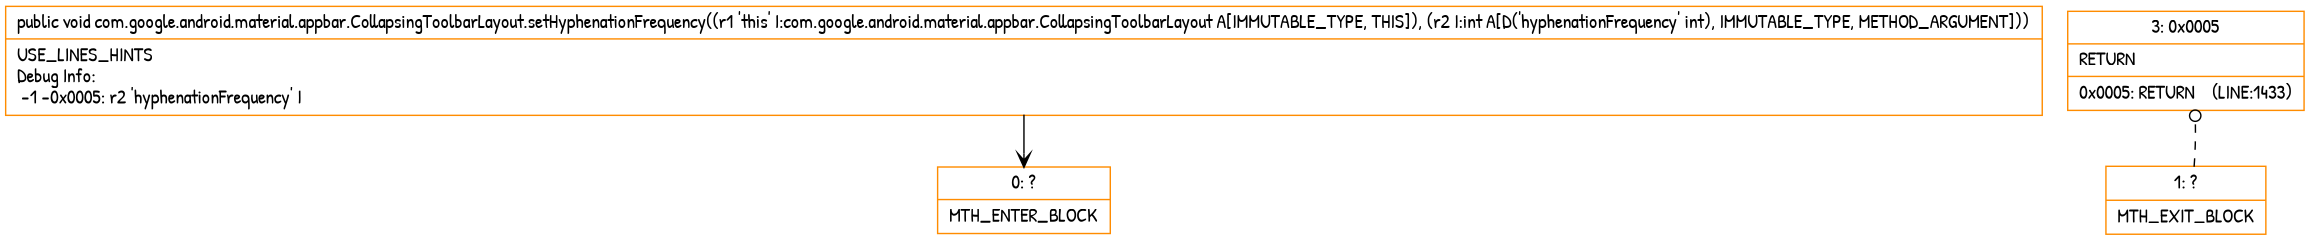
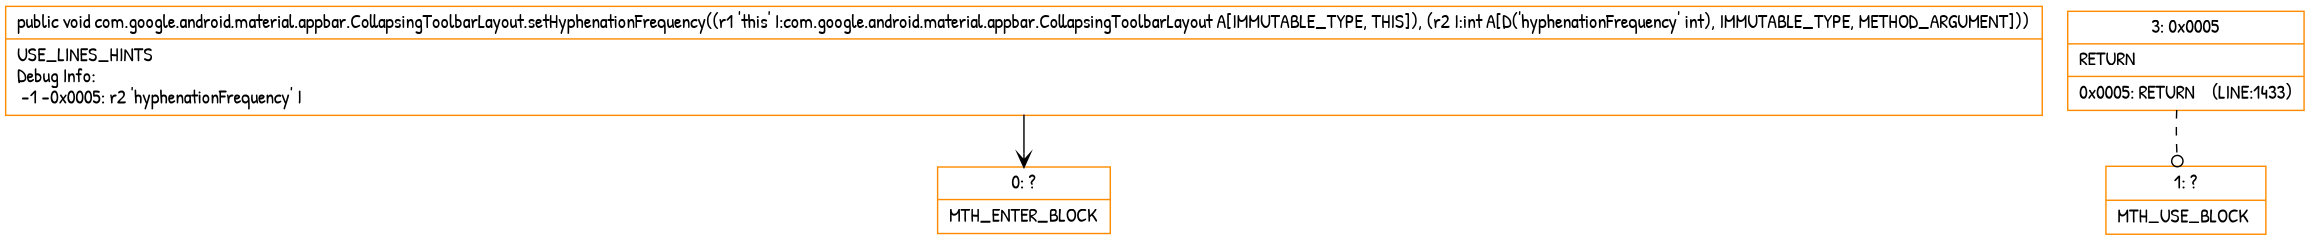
(2195, 144) -> (2176, 133)
(2186, 217) -> (2184, 217)
